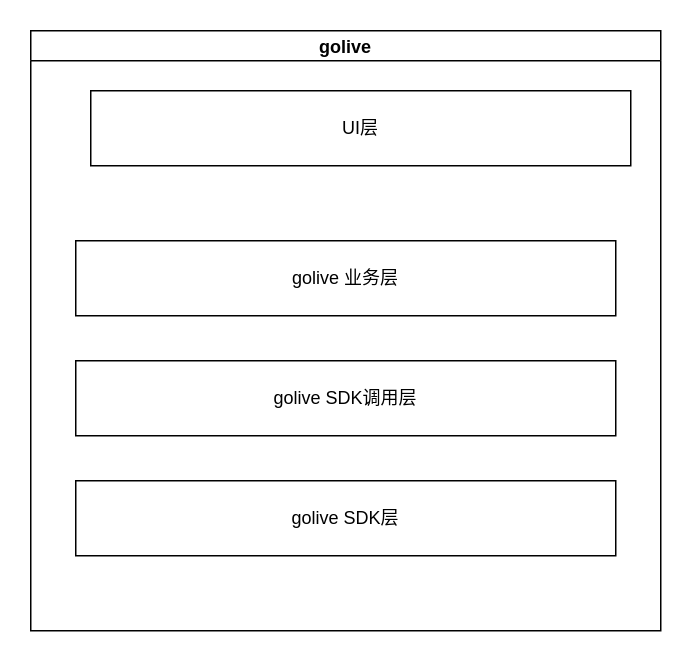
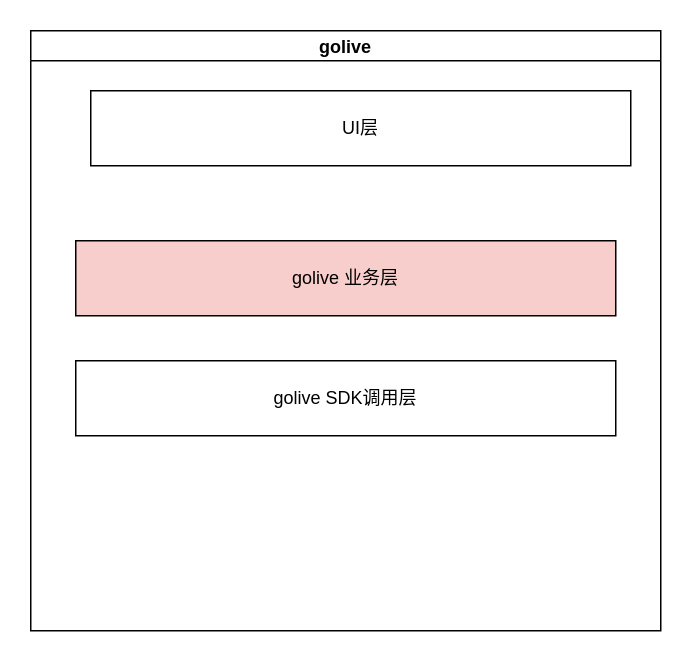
(346, 278) -> (346, 278)
(346, 518) -> none
